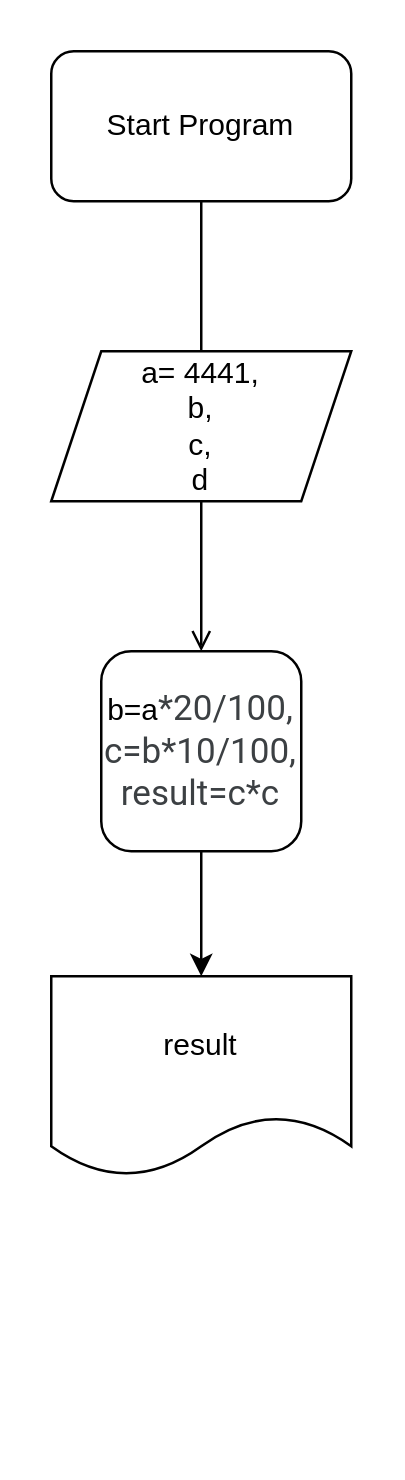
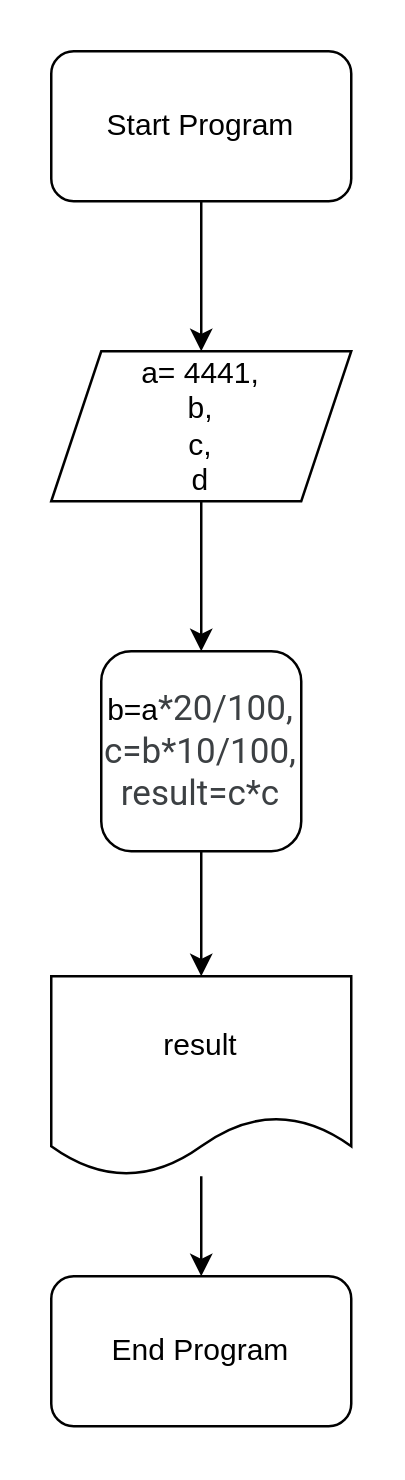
(201, 340) -> (201, 333)
(201, 637) -> (201, 633)
none -> (201, 1218)
none -> (201, 1351)
